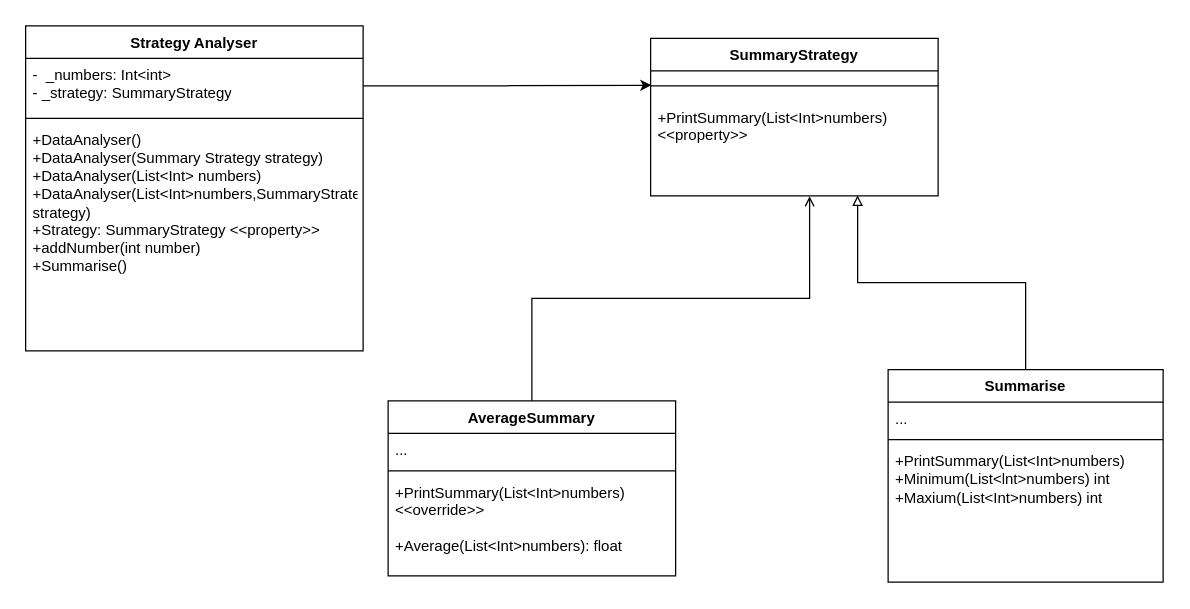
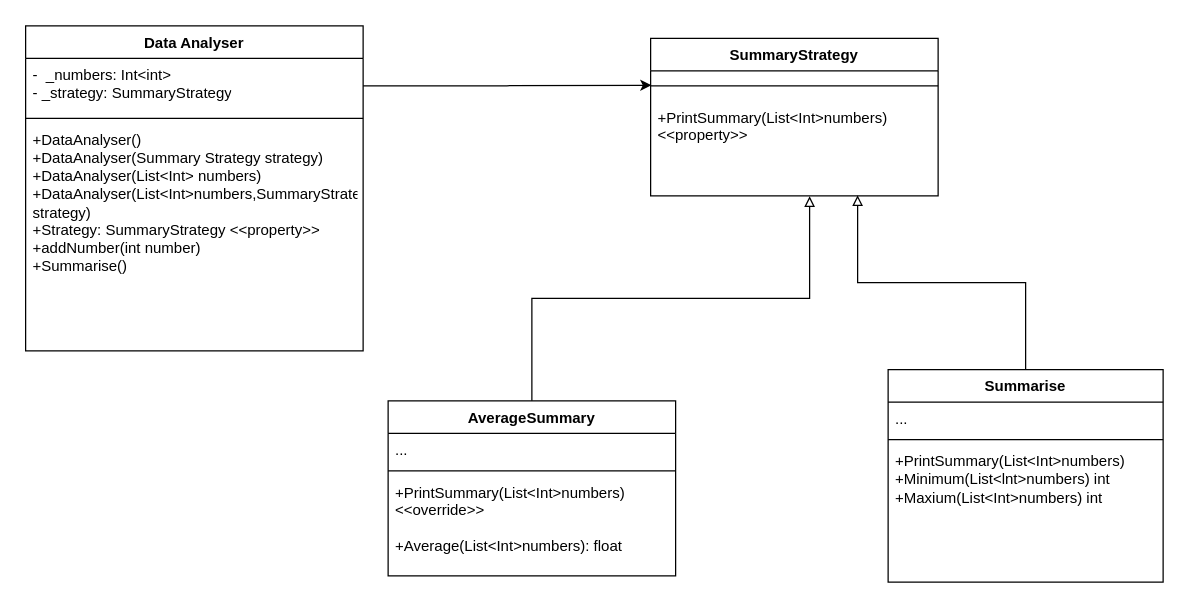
(194, 43) -> (194, 43)
(810, 204) -> (810, 207)
